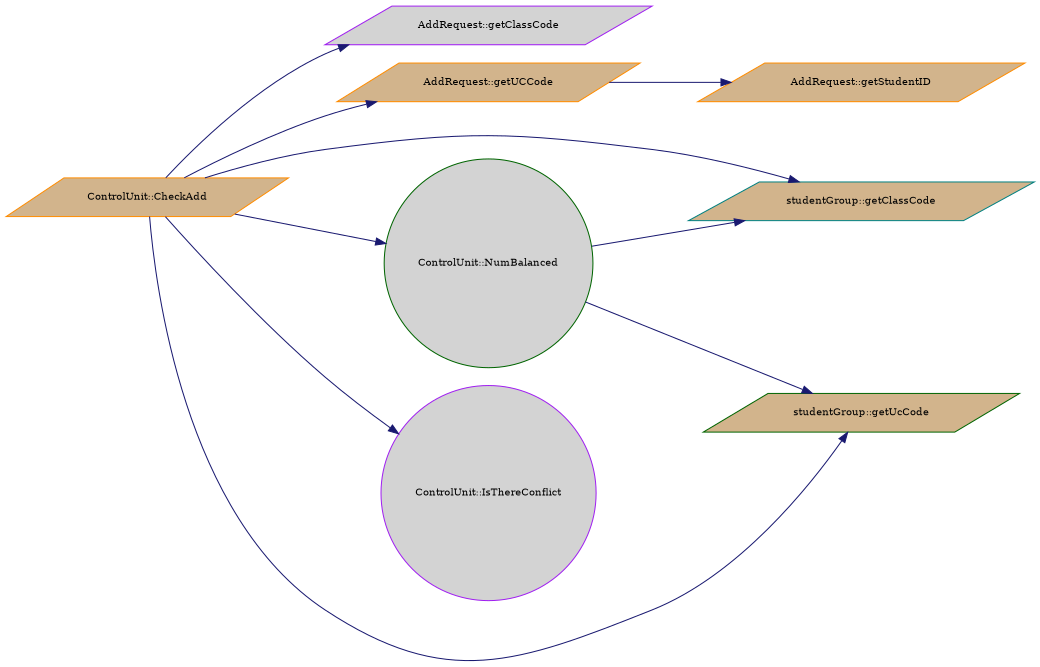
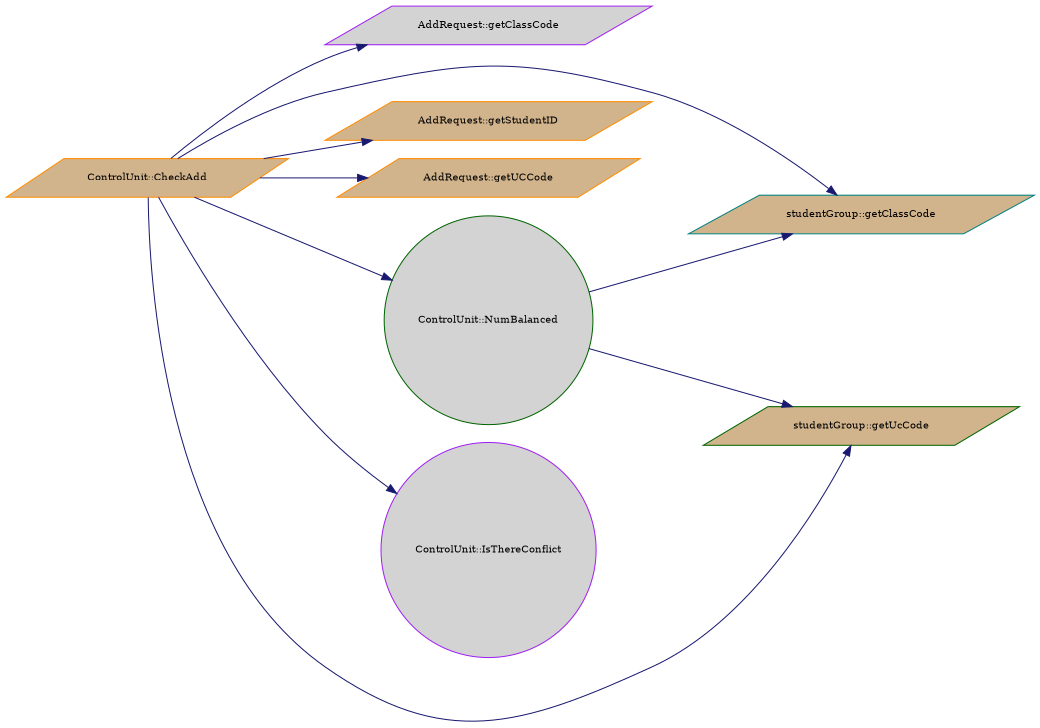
(665, 82) -> (313, 150)
